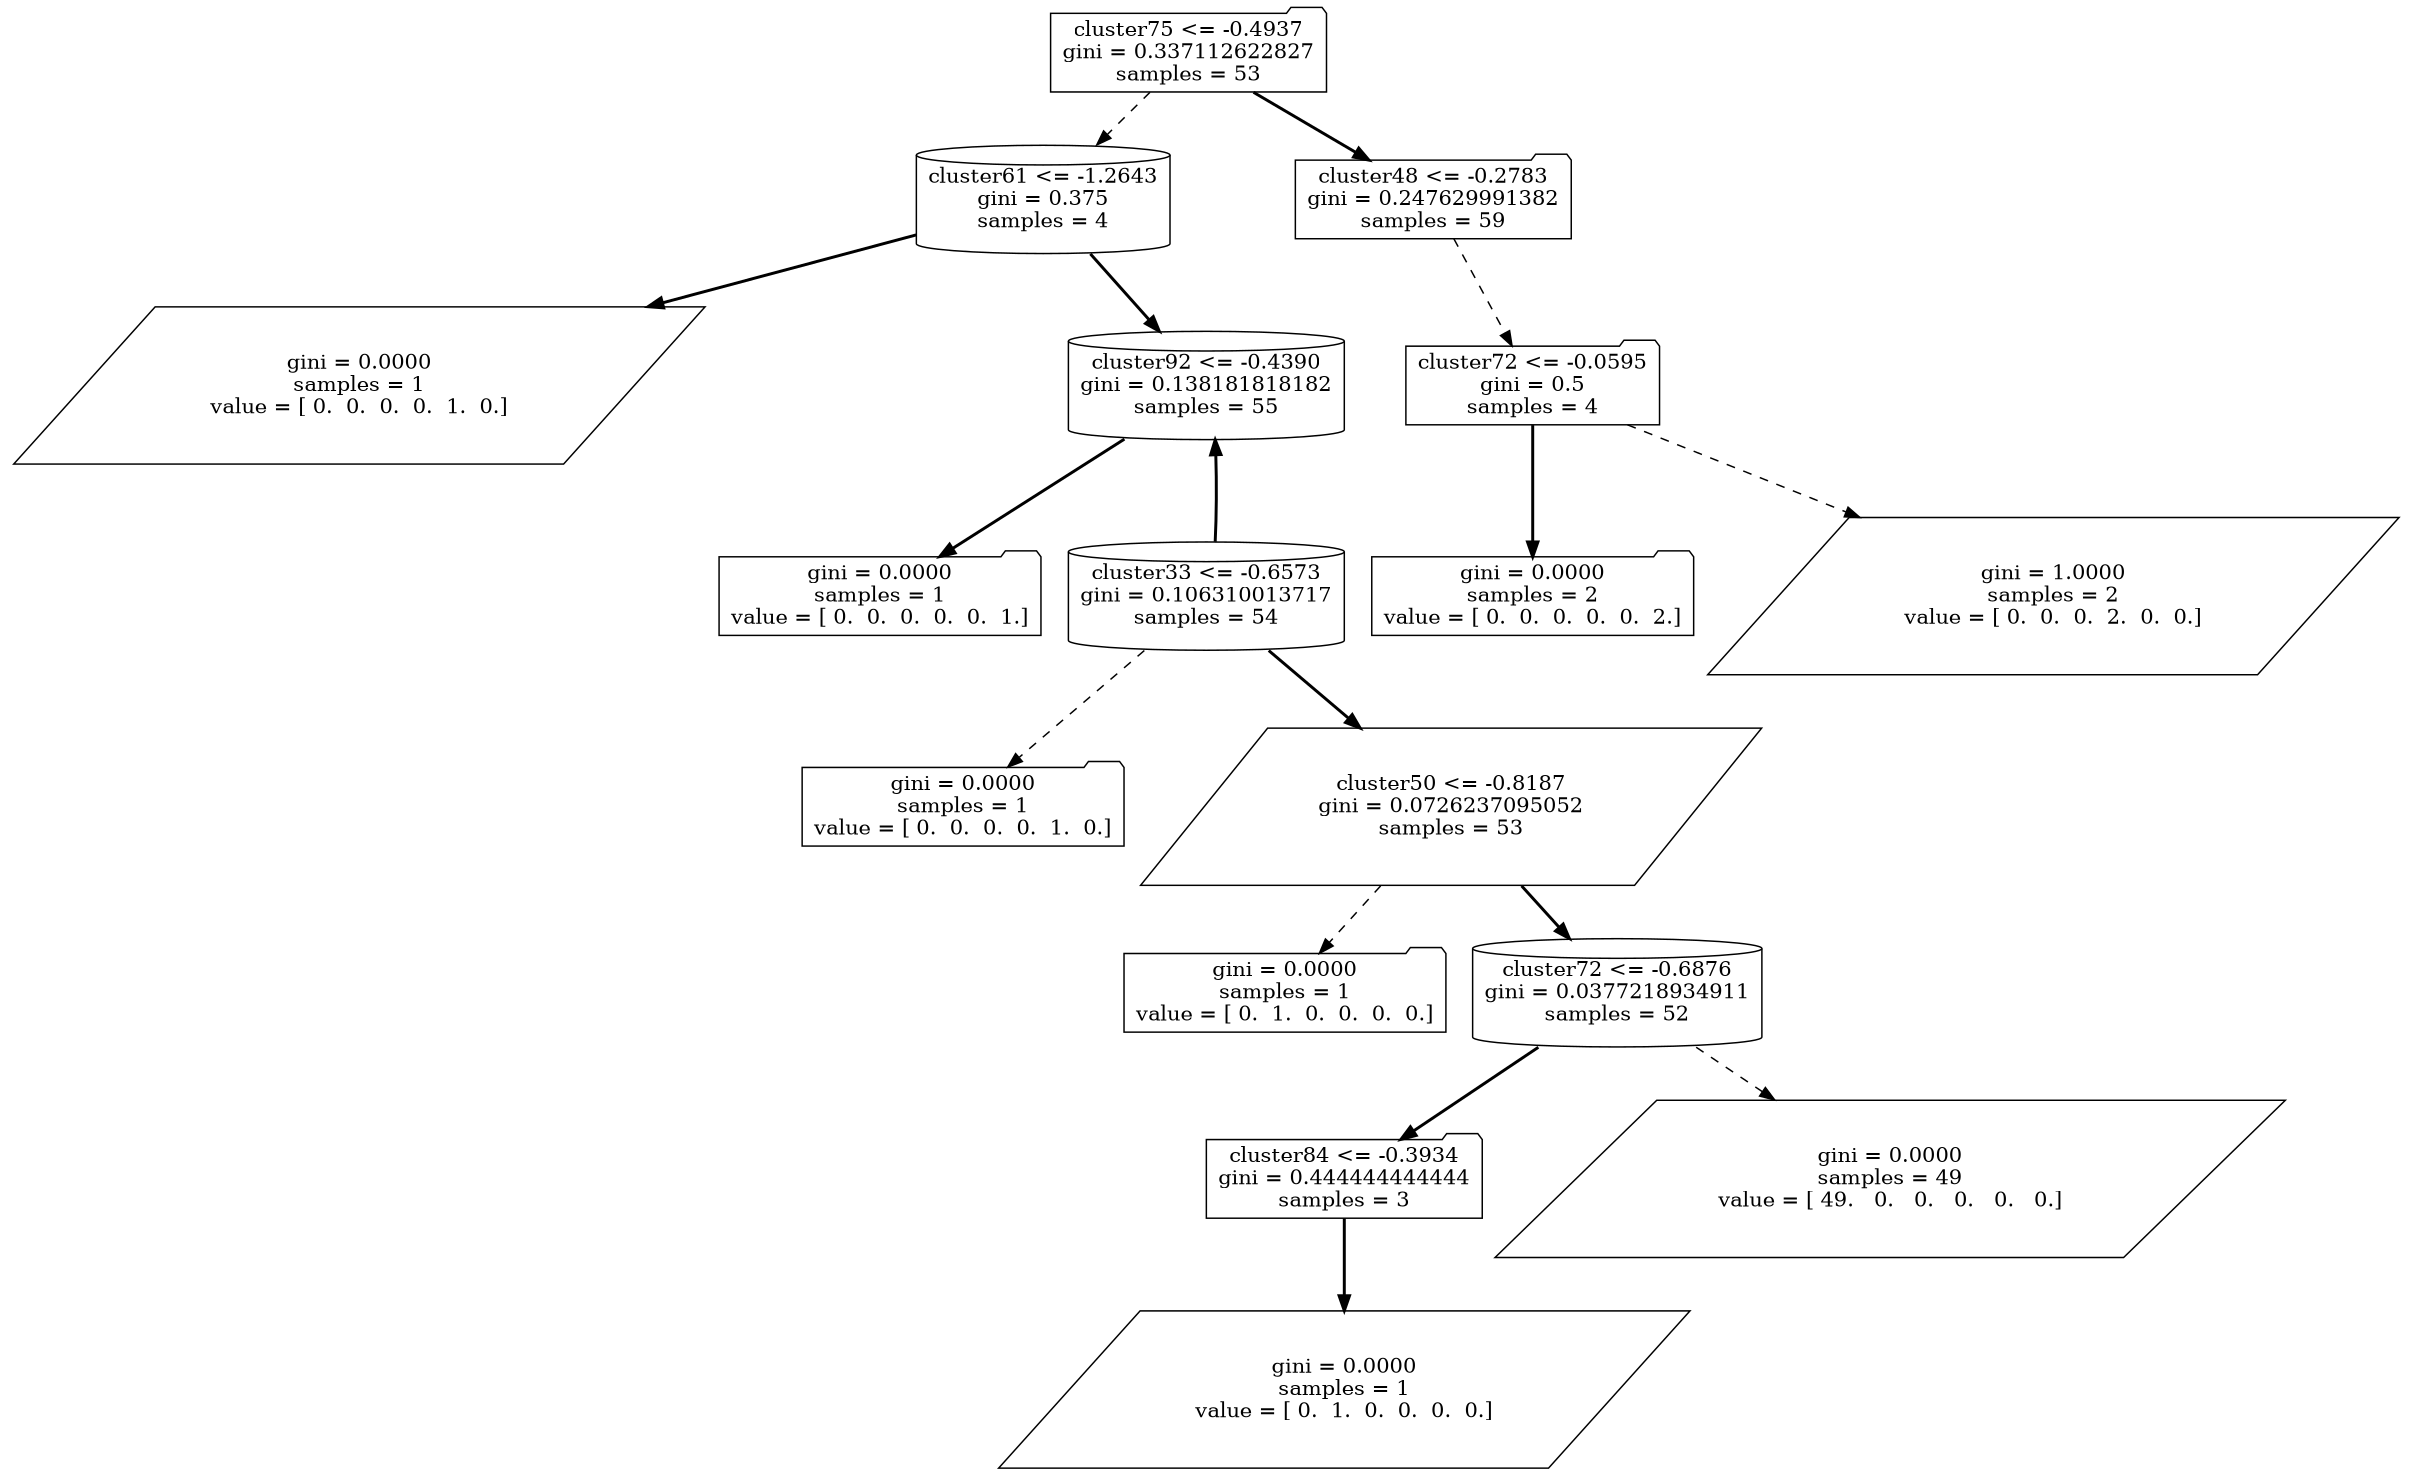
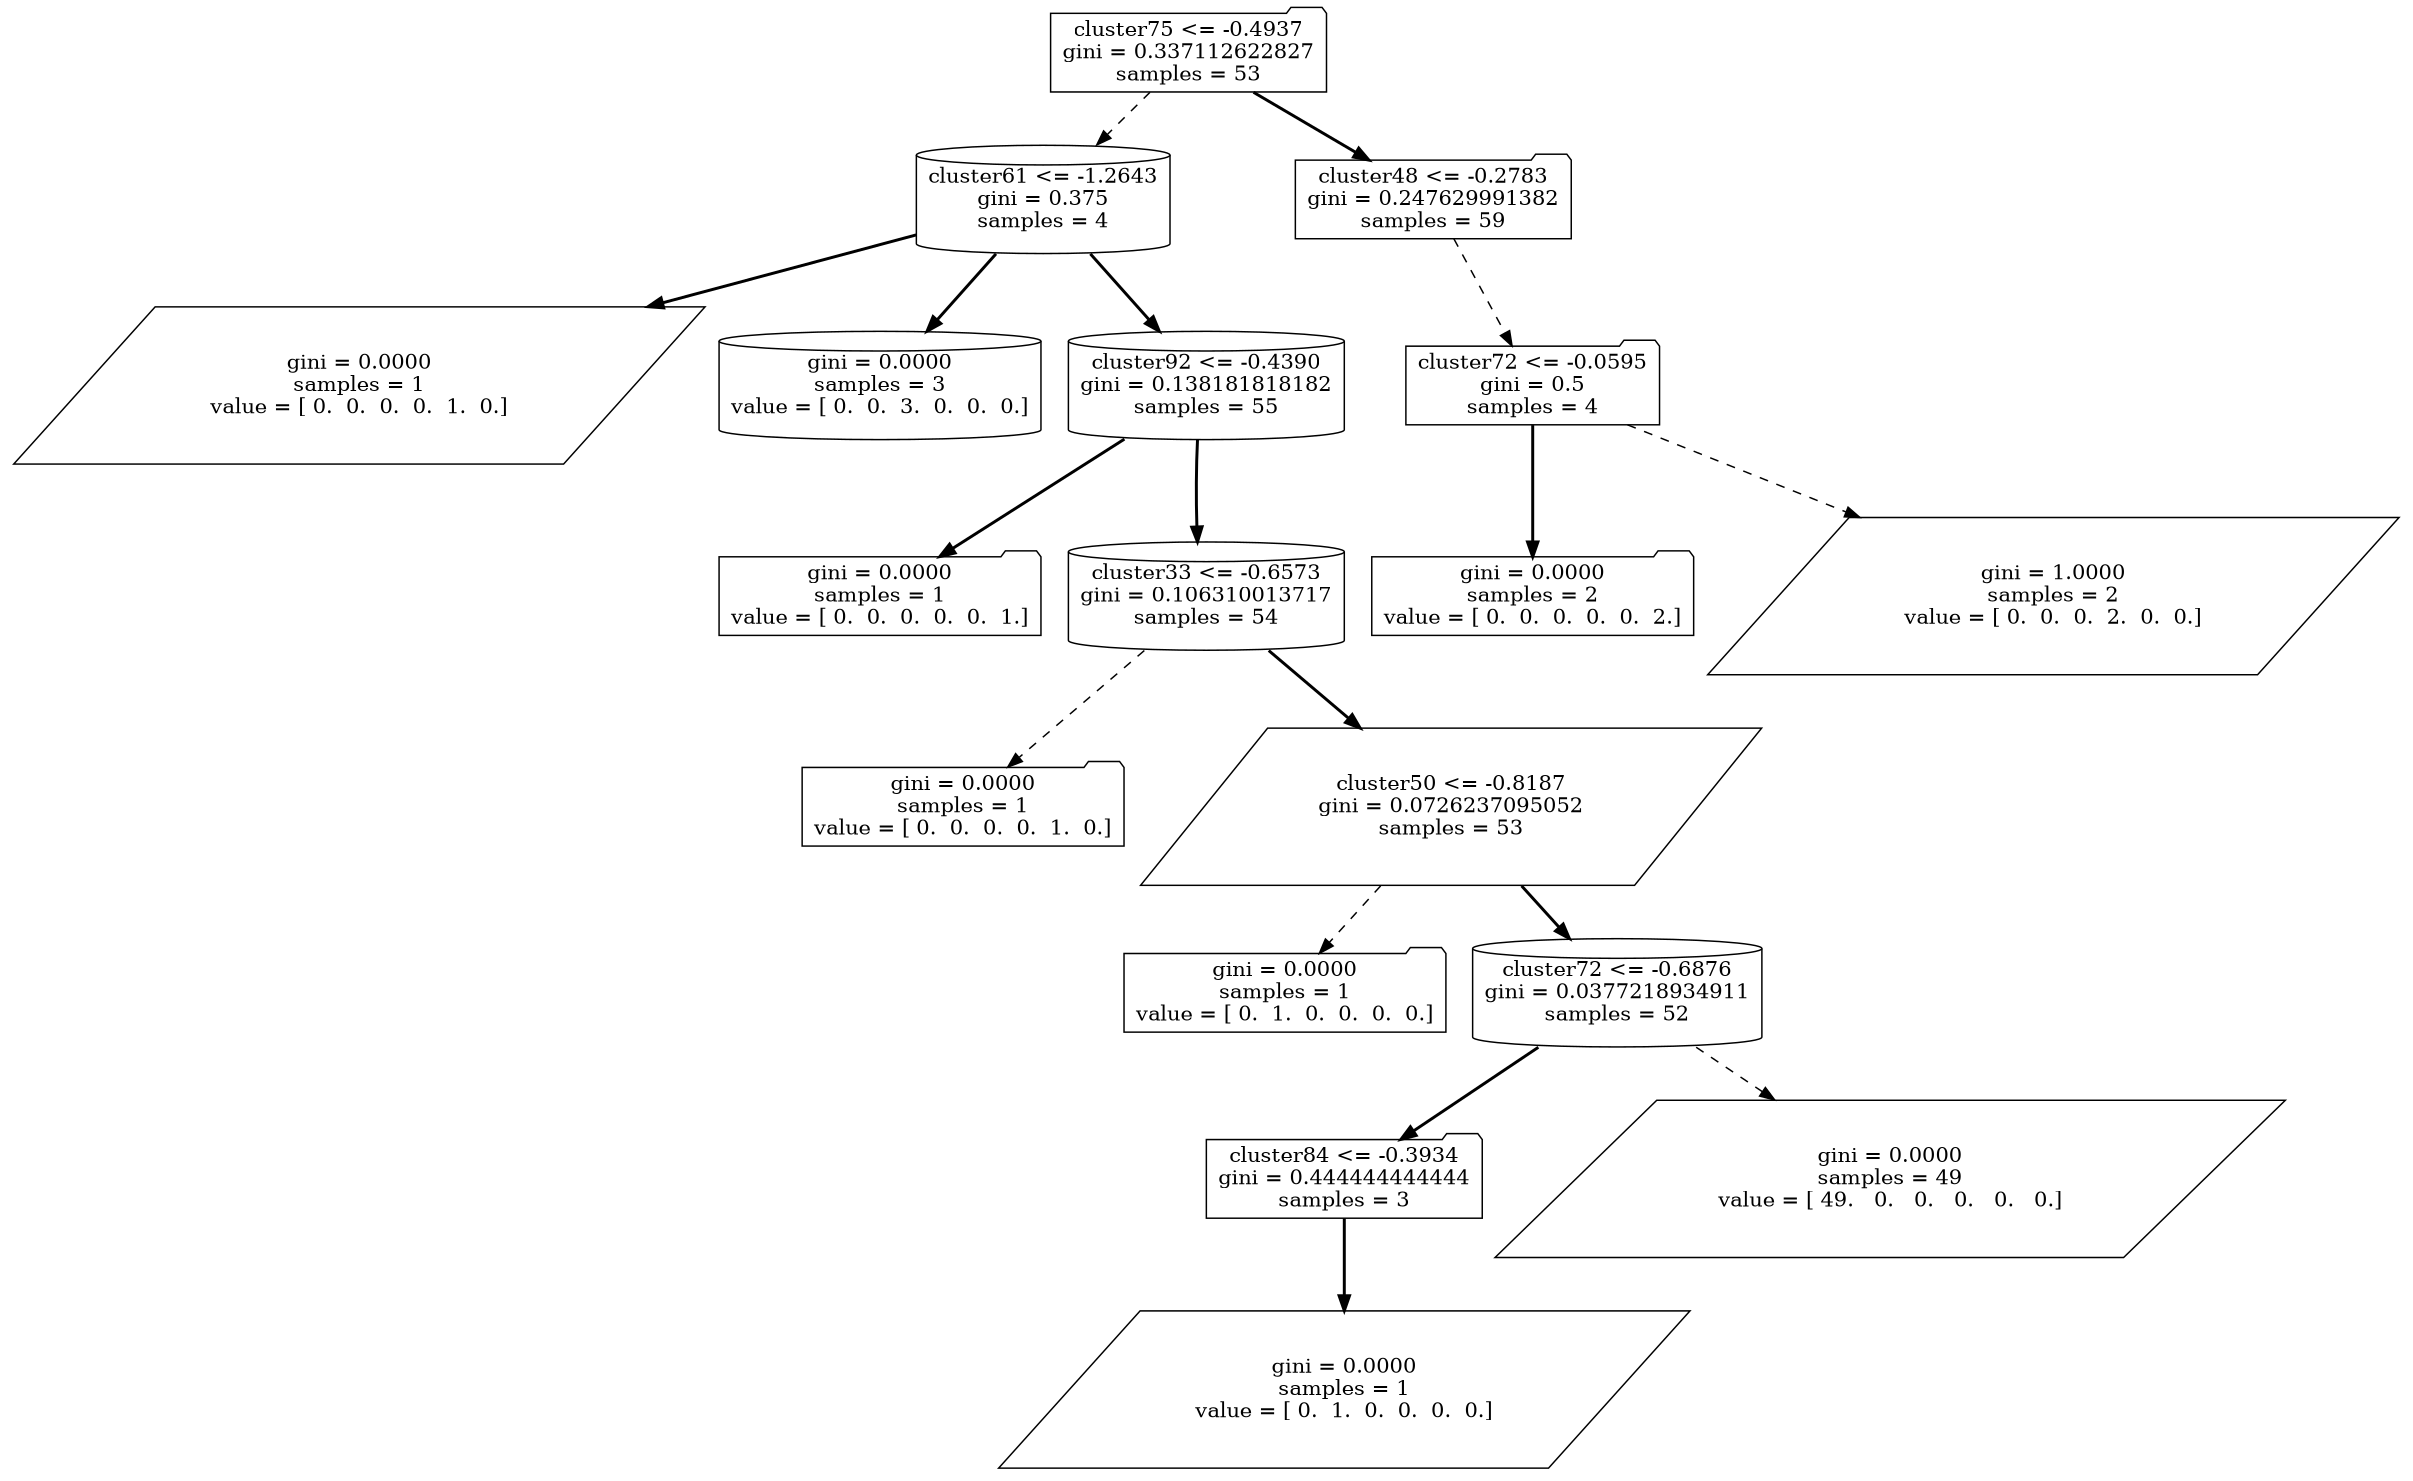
none -> (880, 385)
(1216, 498) -> (1196, 483)
